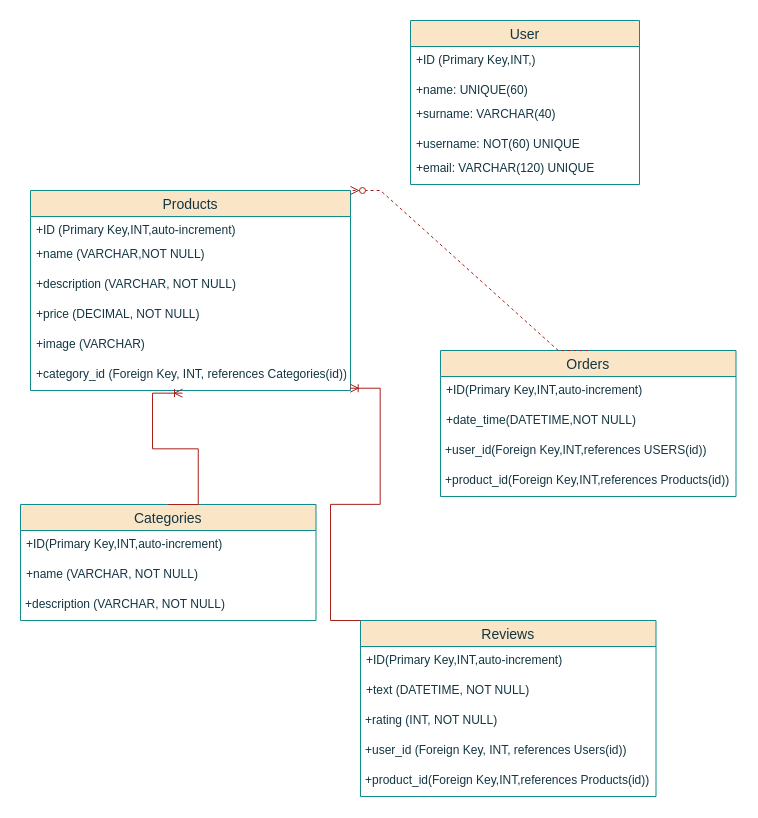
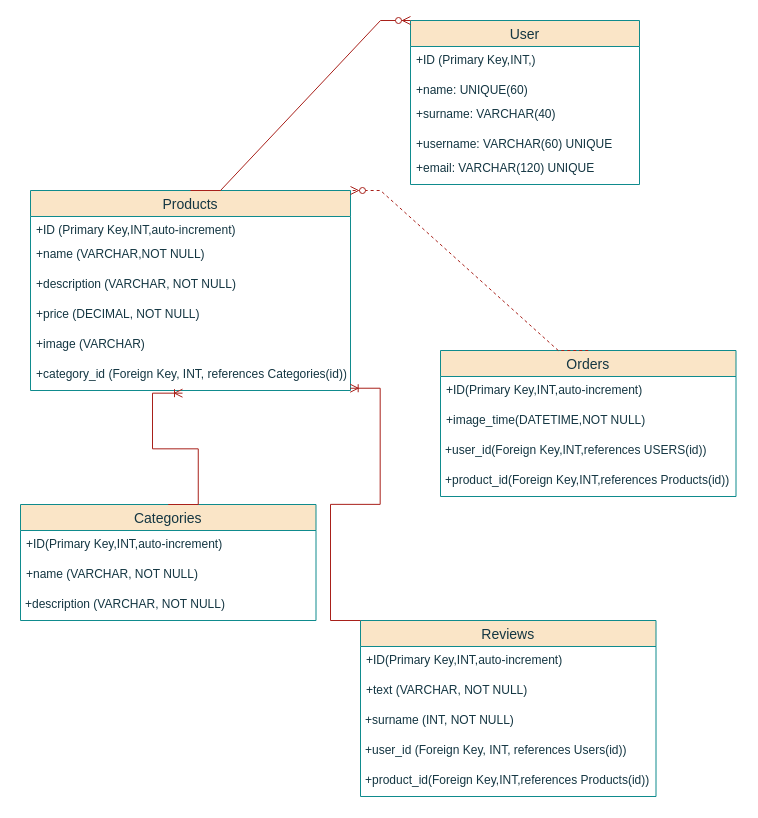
none -> (300, 106)
(495, 144) -> (509, 144)
(539, 420) -> (541, 420)
(447, 690) -> (444, 690)
(434, 720) -> (439, 720)
